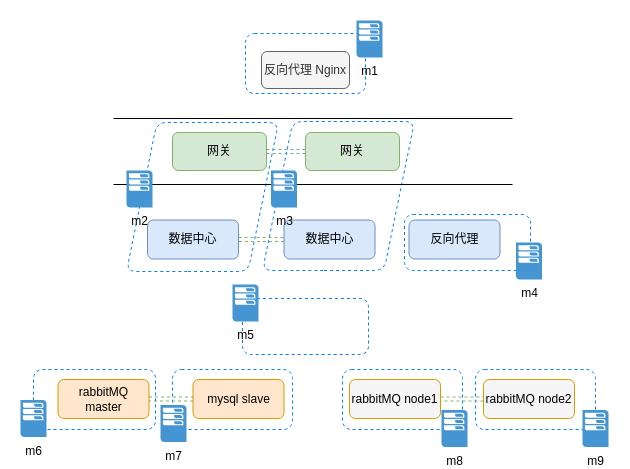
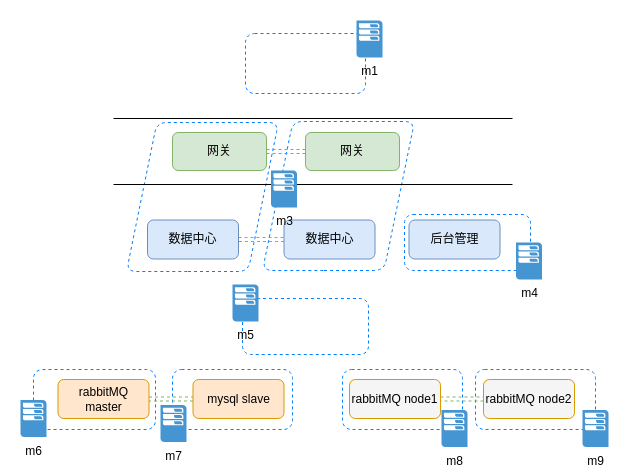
(306, 70) -> none
(140, 189) -> none
(455, 240) -> (455, 240)
